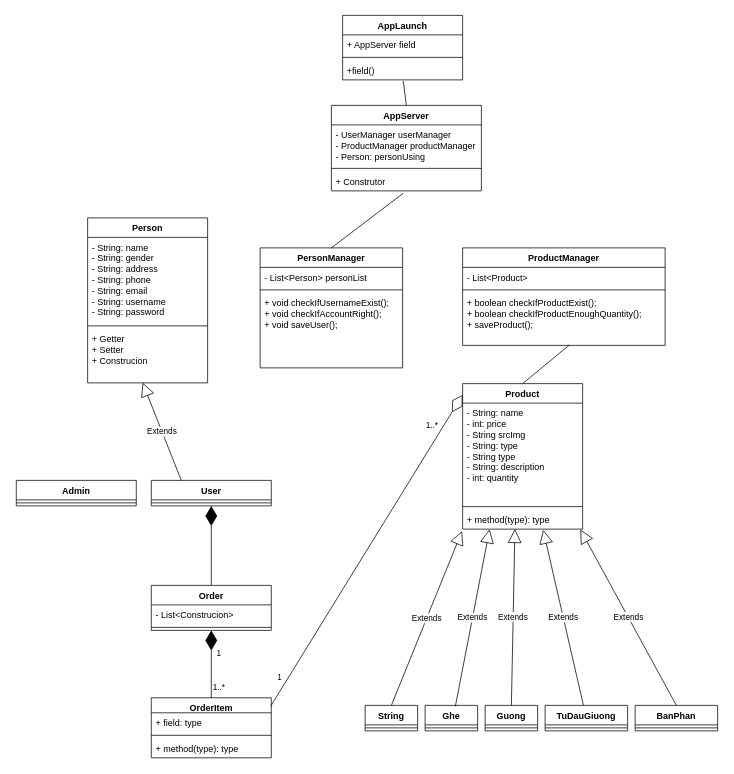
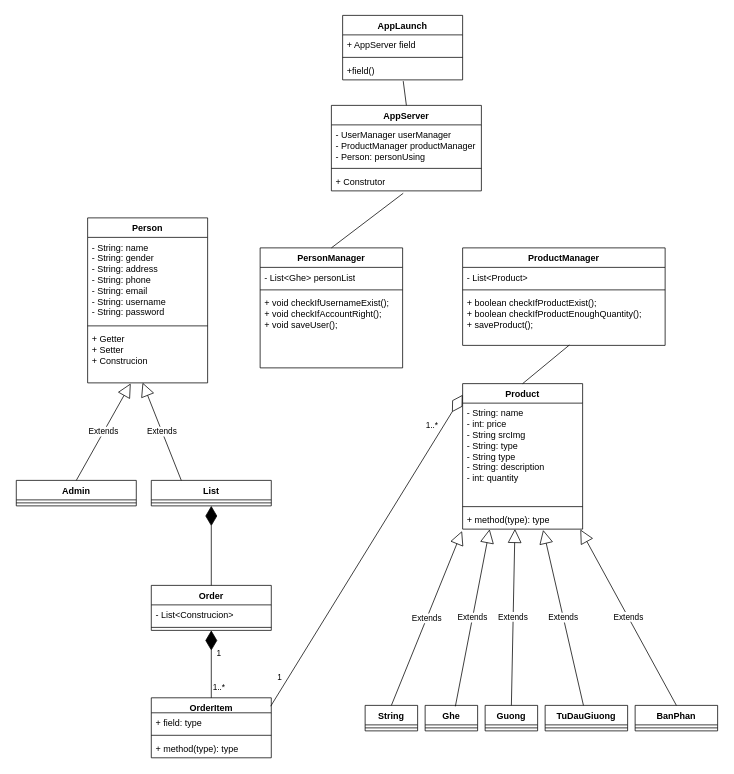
(323, 278) -> (315, 278)
none -> (100, 438)
(211, 491) -> (211, 491)
